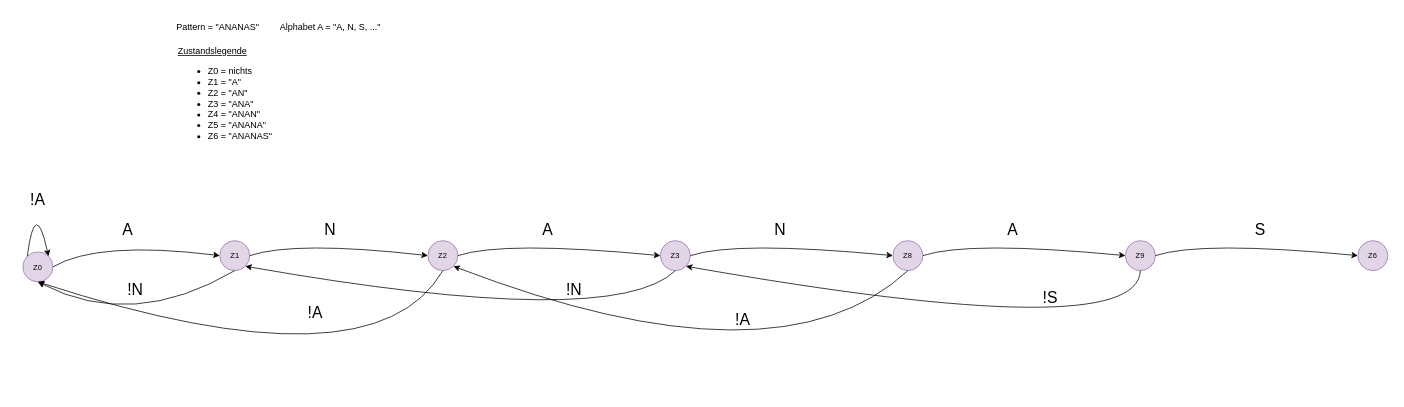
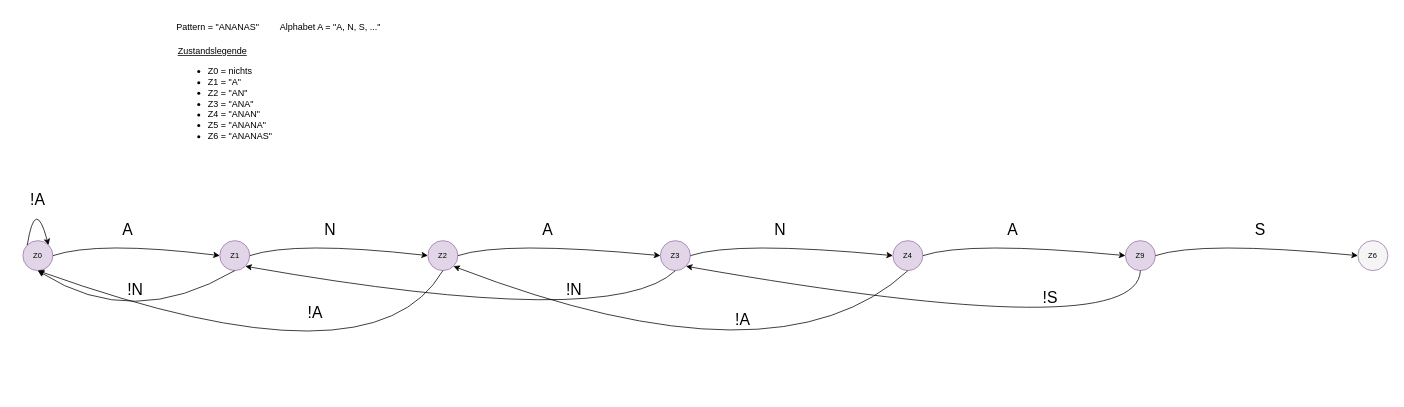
(908, 255) -> (908, 255)
(1373, 255) -> (1373, 255)
(38, 267) -> (38, 255)
